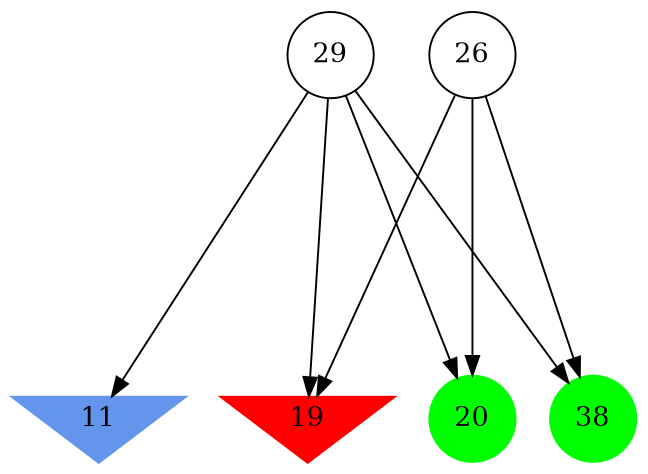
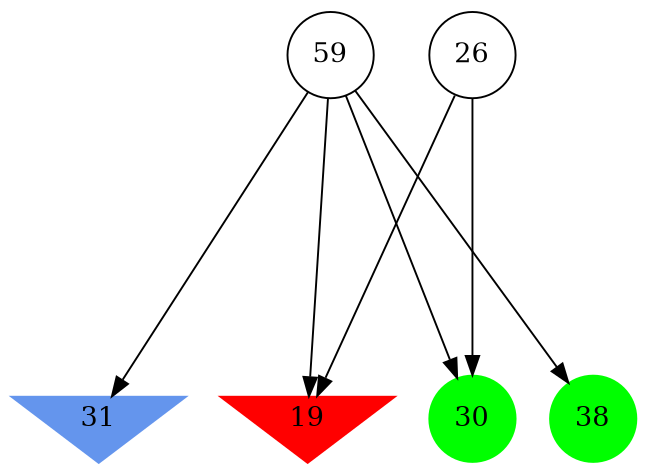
(331, 55) -> (331, 55)
(530, 228) -> none
(99, 419) -> (99, 419)
(472, 419) -> (472, 419)
